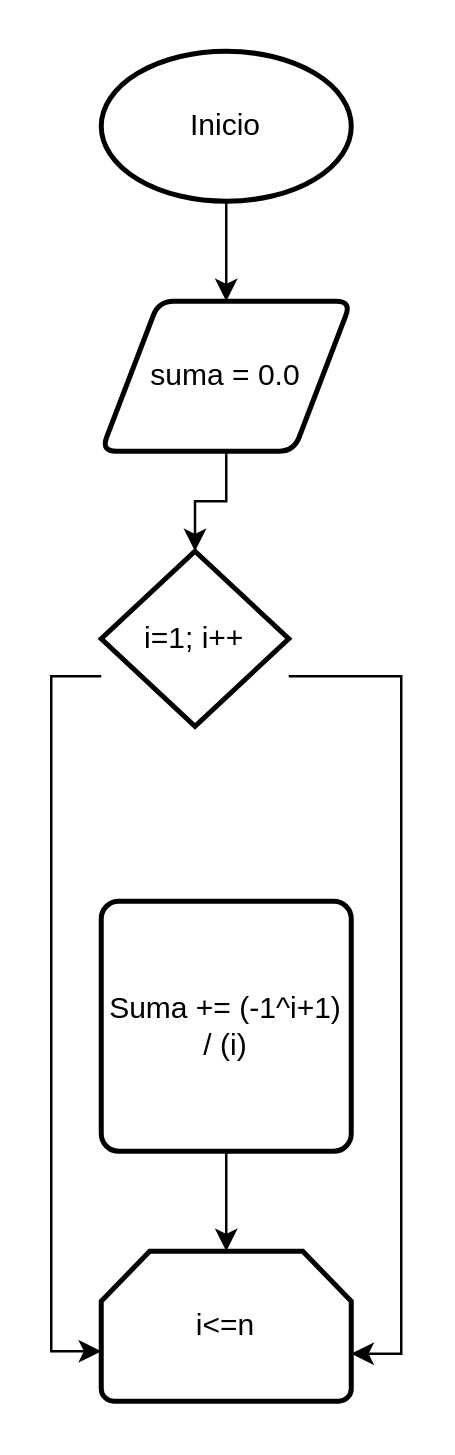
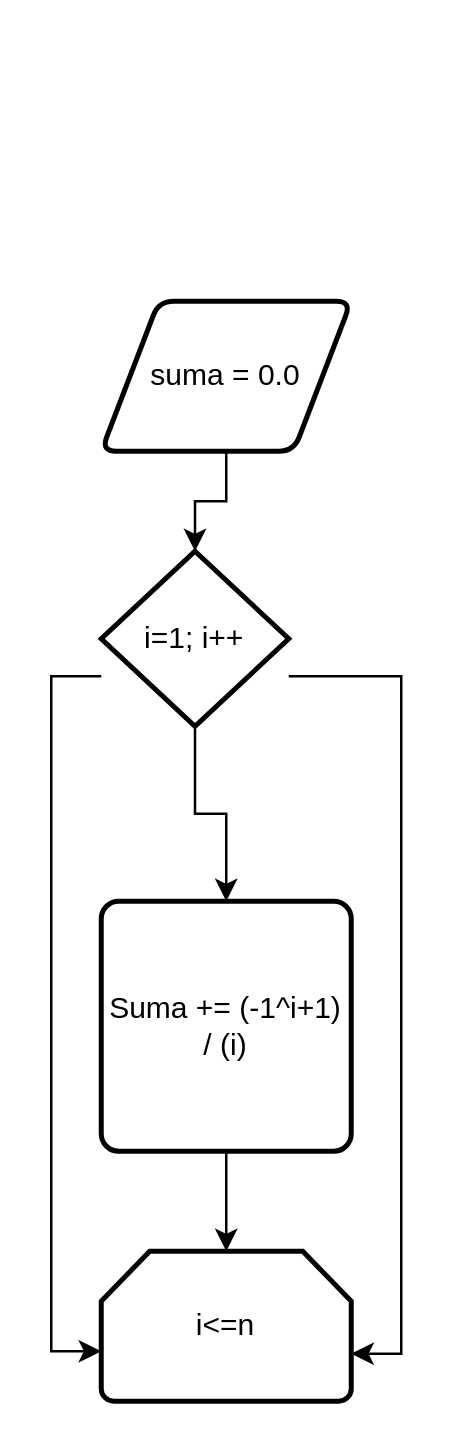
(226, 126) -> none
(226, 243) -> none
none -> (203, 814)
